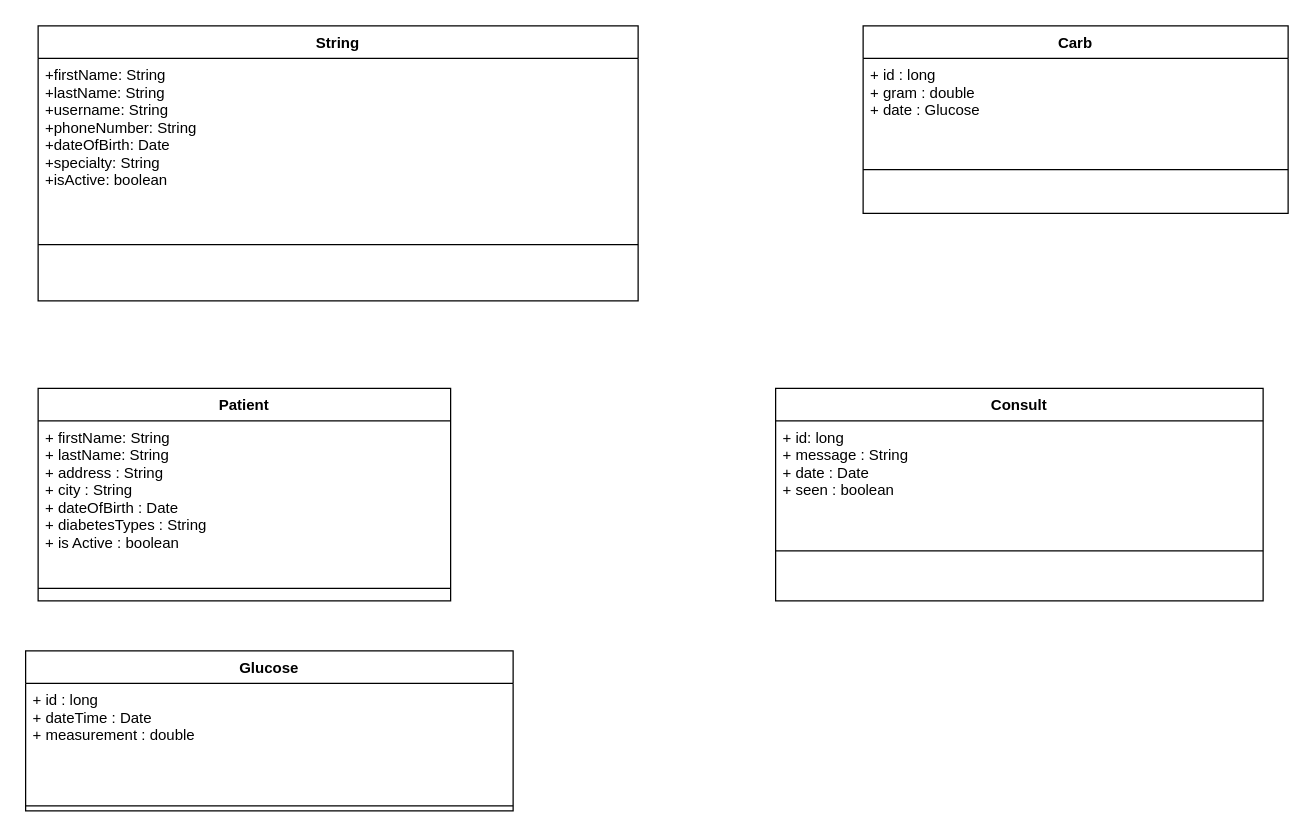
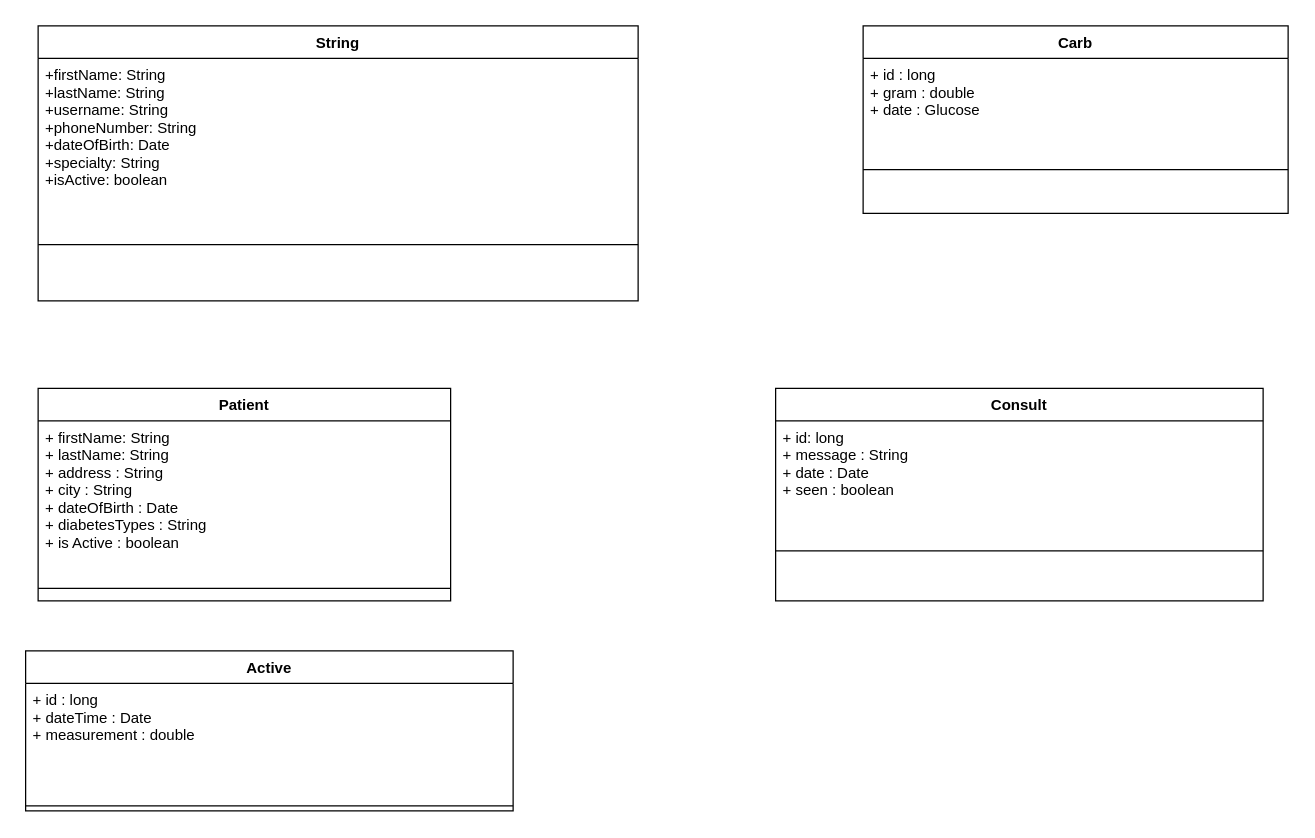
(269, 668) -> (269, 668)
